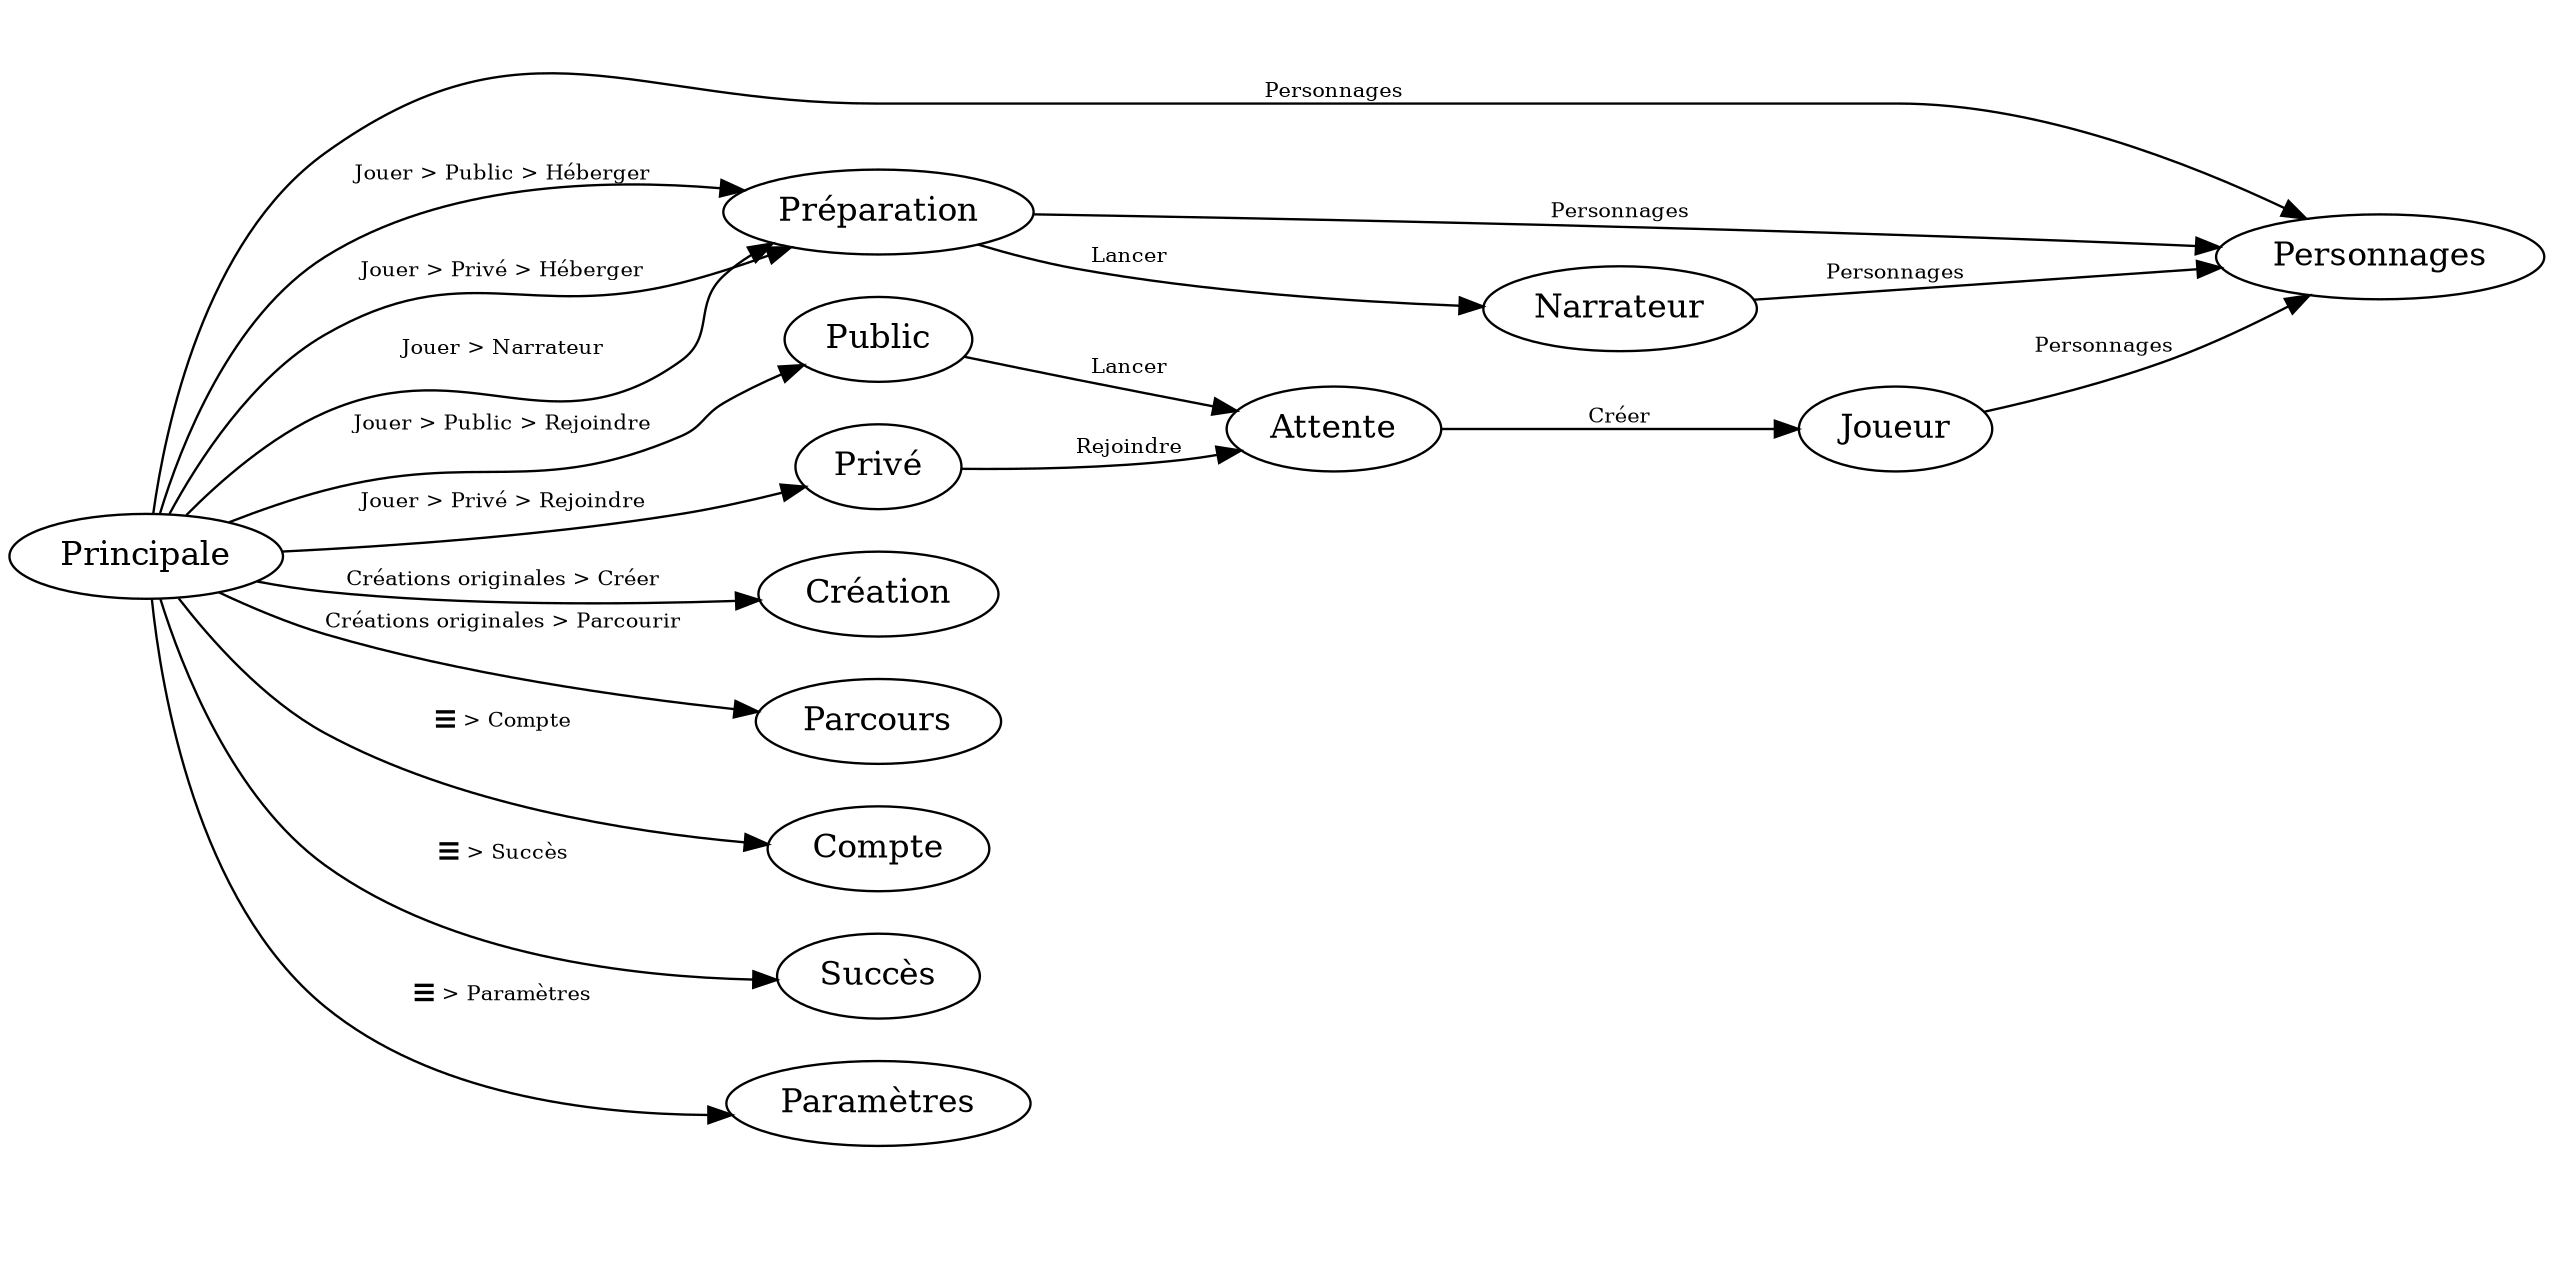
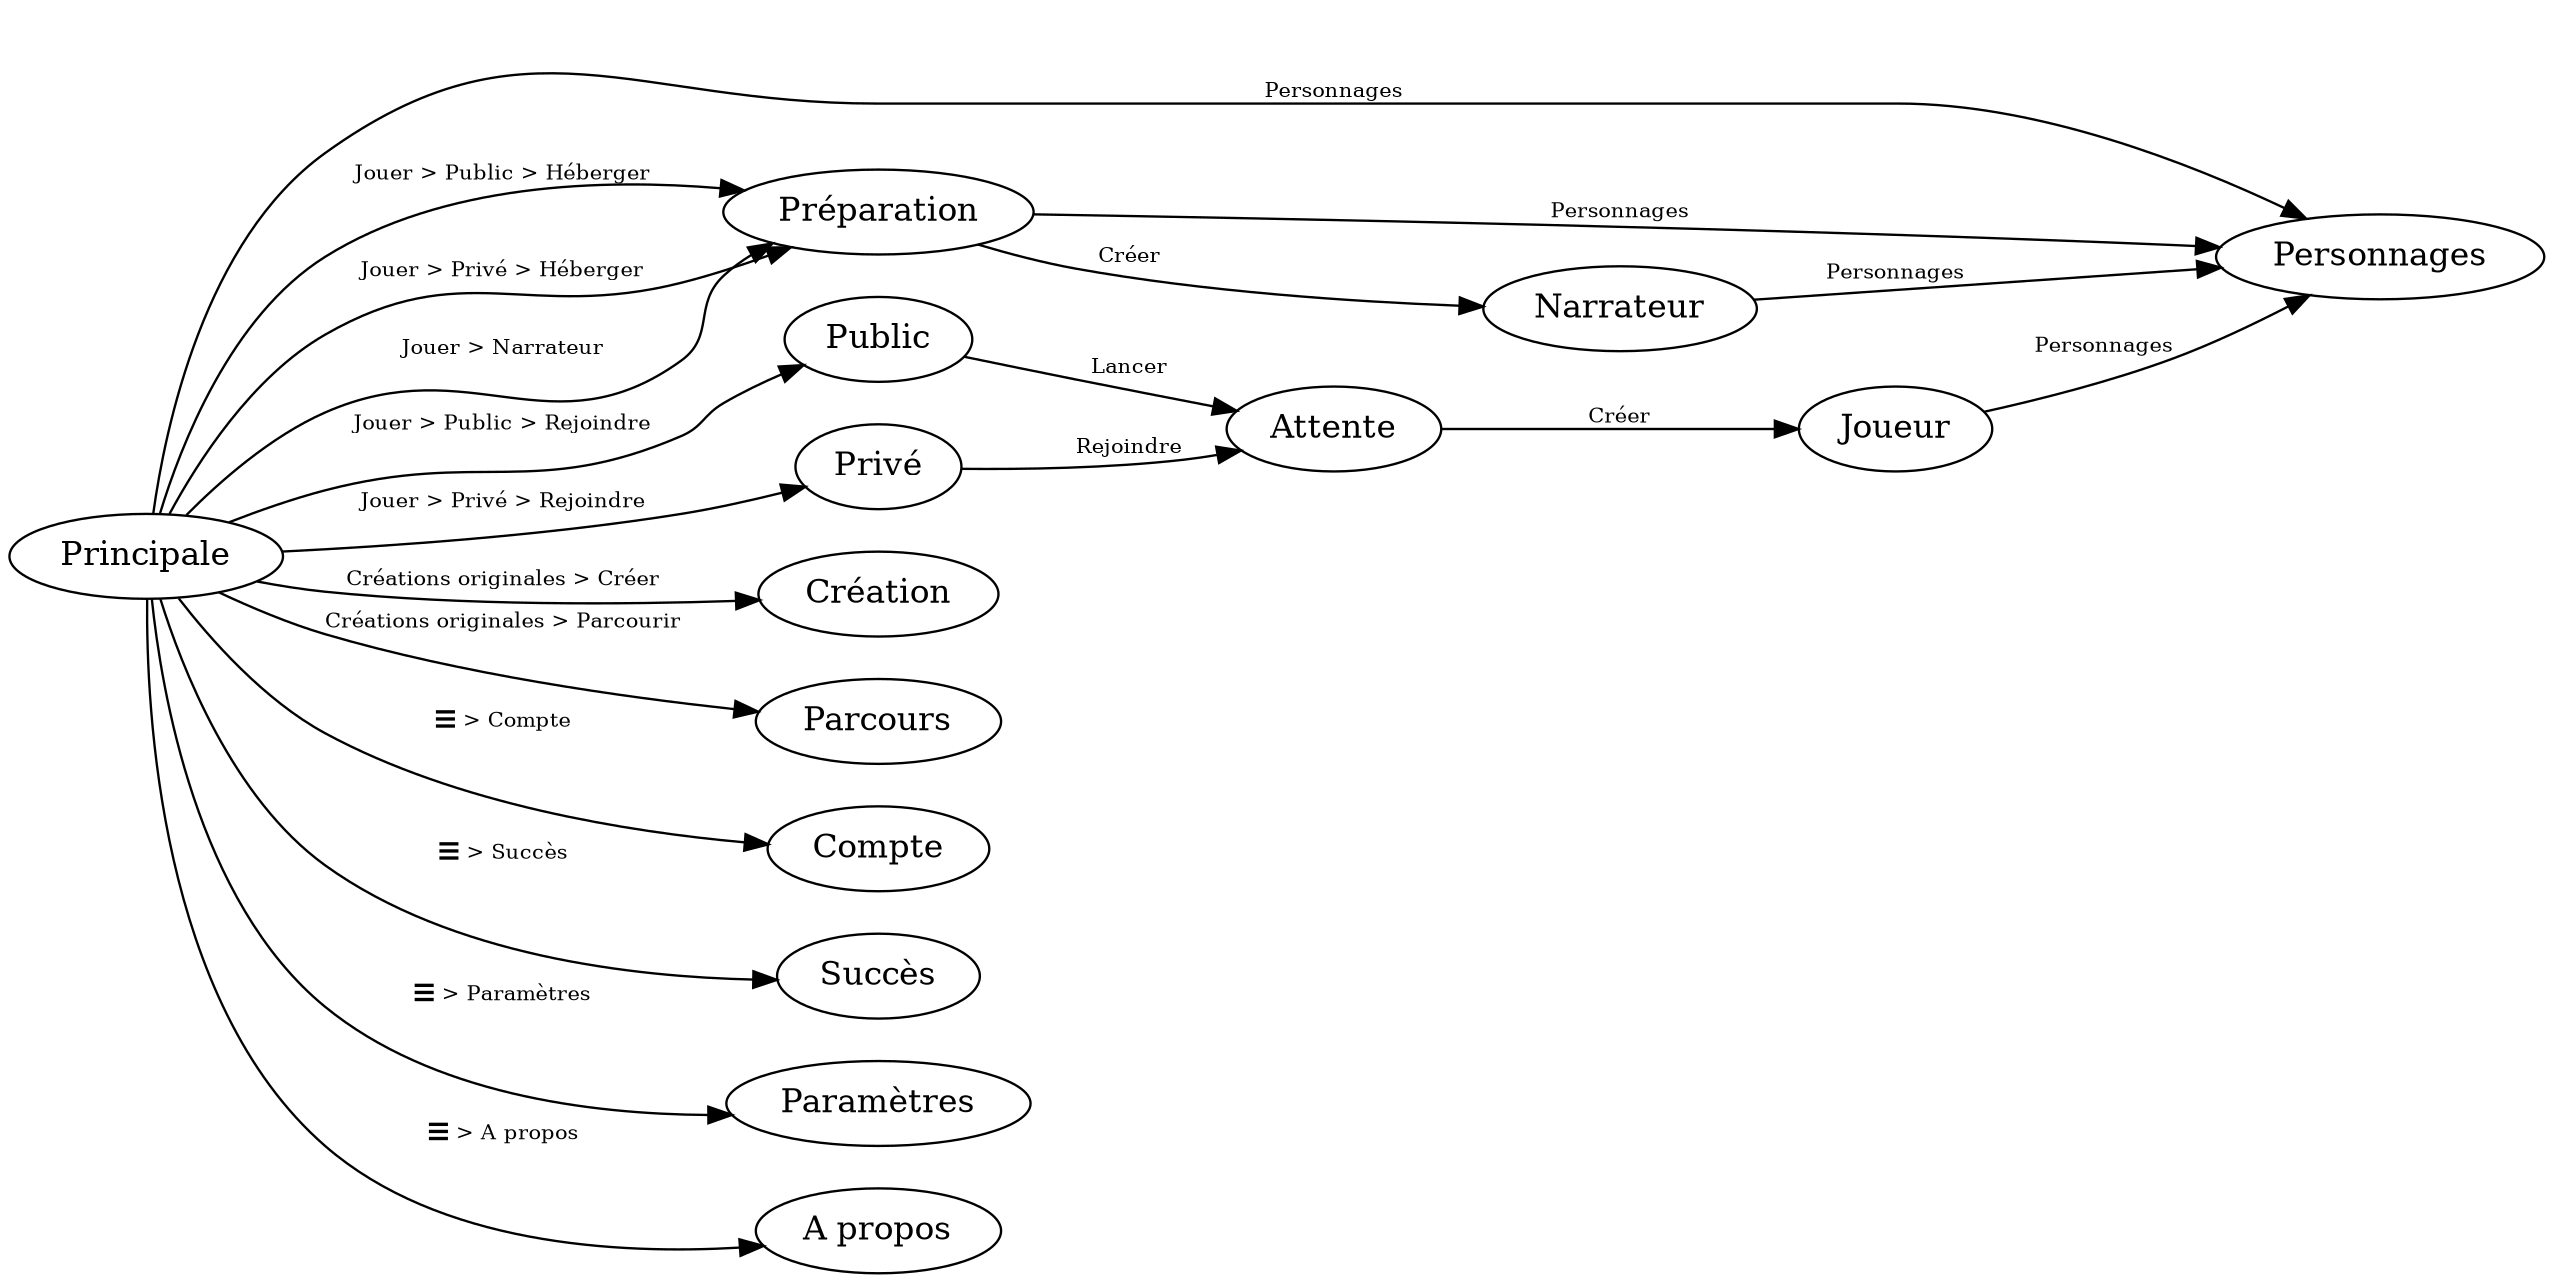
(1130, 257) -> (1130, 257)
none -> (878, 1231)
